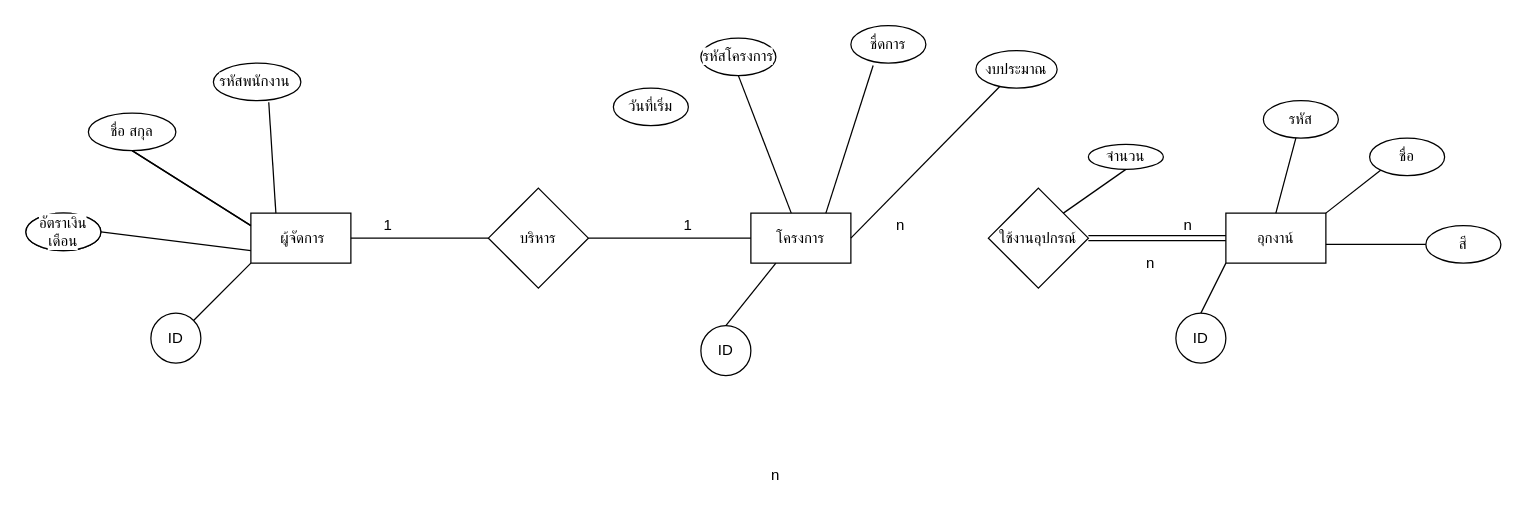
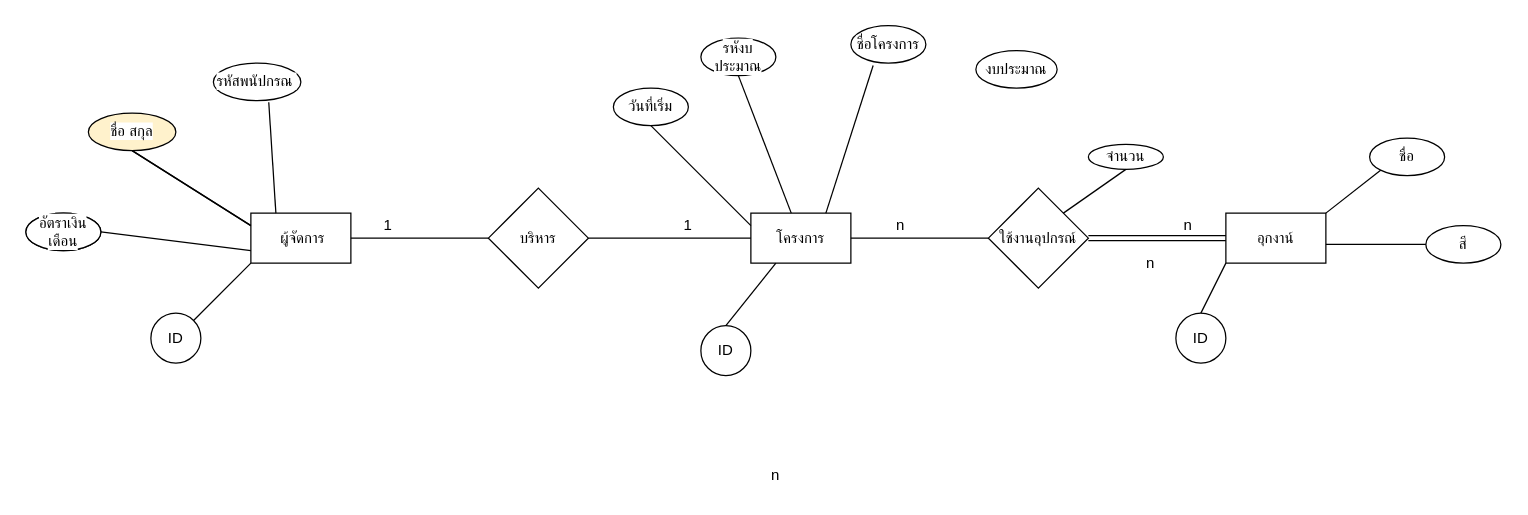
(888, 44) -> (888, 44)
(738, 57) -> (738, 57)
(257, 82) -> (257, 82)
(1301, 119) -> none
(132, 132) -> (132, 132)
(925, 162) -> (919, 238)
none -> (701, 176)
(1286, 176) -> none
